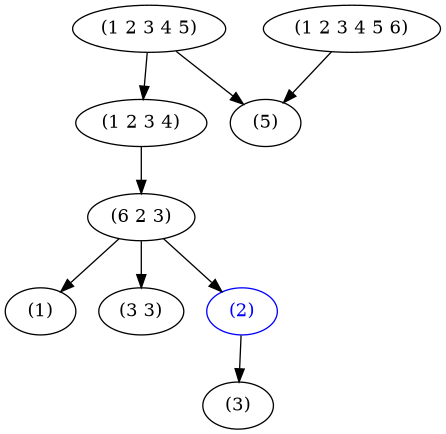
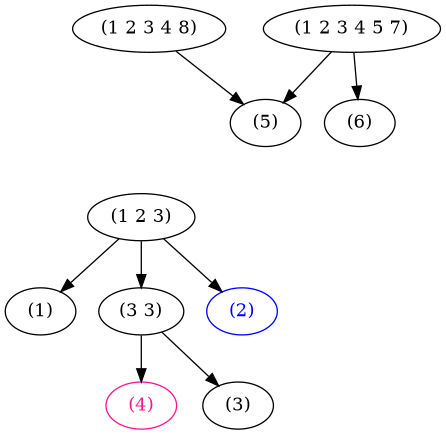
(149, 29) -> (149, 29)
(352, 29) -> (352, 29)
(141, 123) -> none
none -> (360, 123)
(141, 217) -> (141, 217)
(240, 352) -> (185, 354)
none -> (141, 406)
